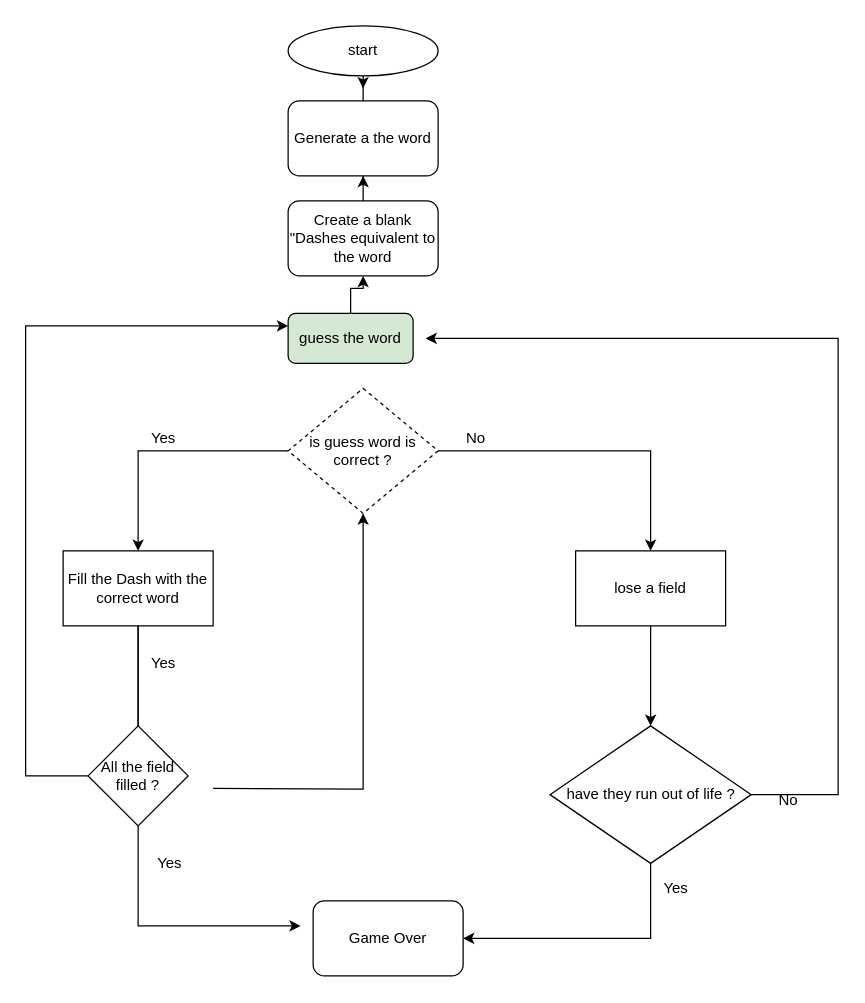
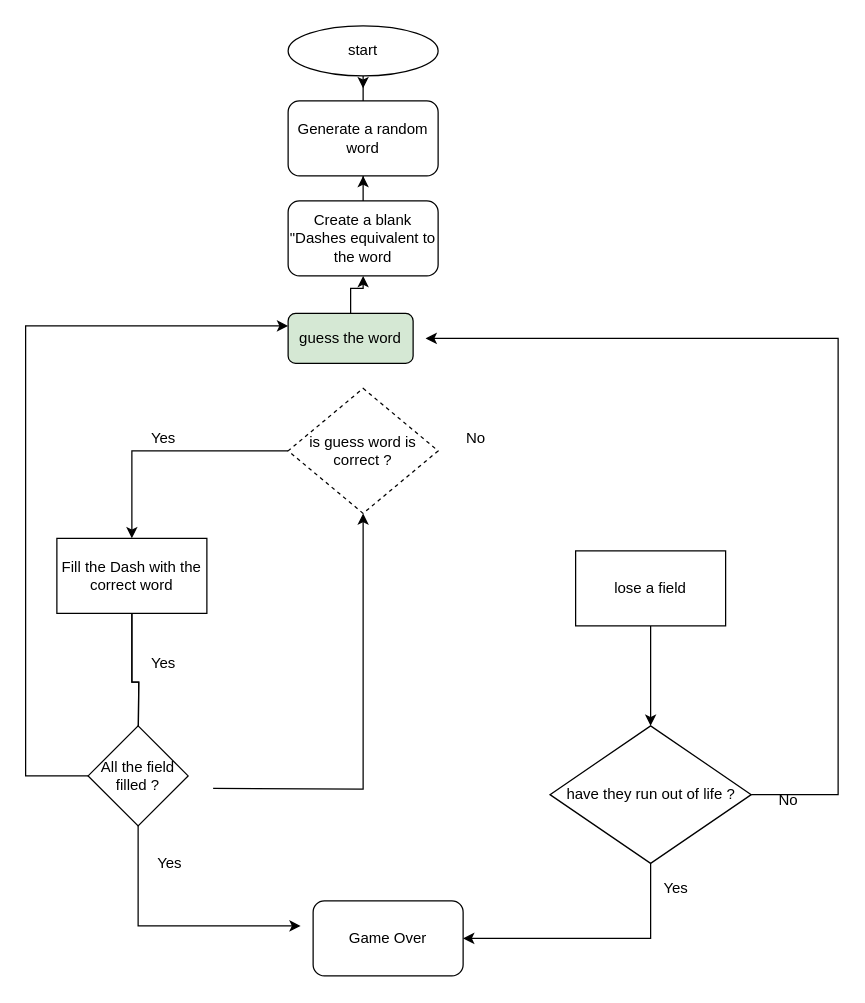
(363, 138) -> (363, 138)
(590, 451) -> none
(138, 588) -> (132, 576)
